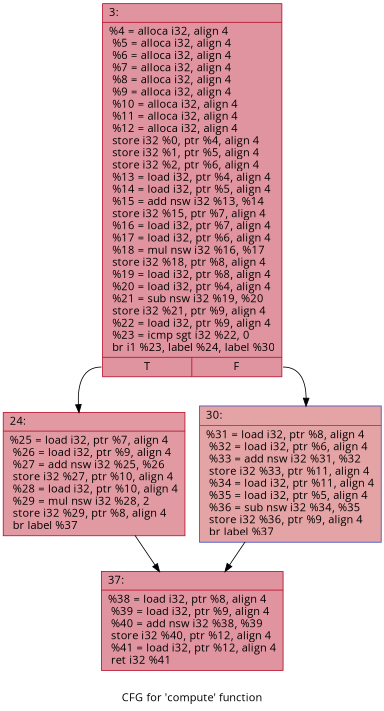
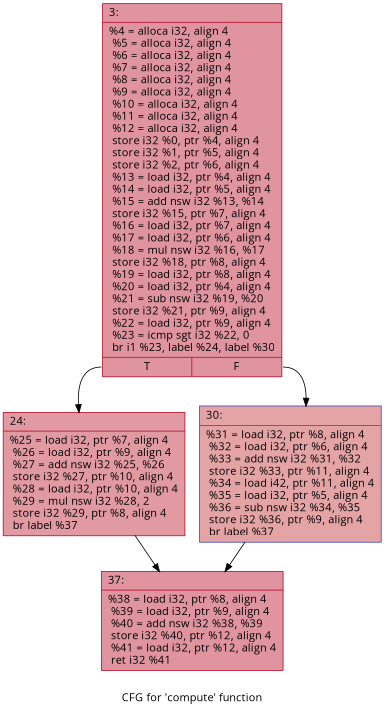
(290, 483) -> (290, 483)
